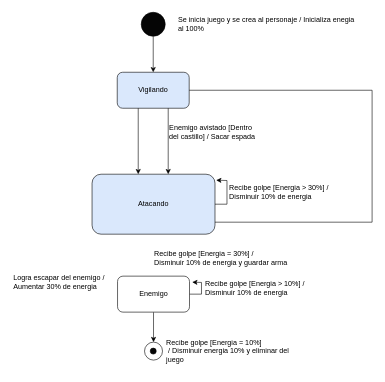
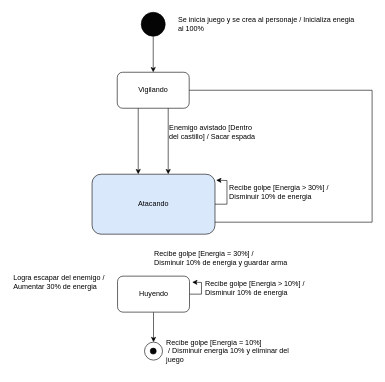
(153, 90) -> (153, 90)
(154, 294) -> (154, 294)
